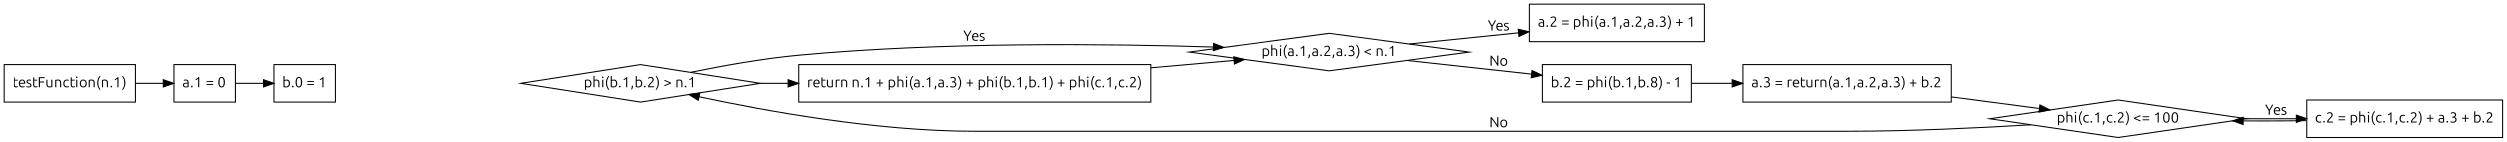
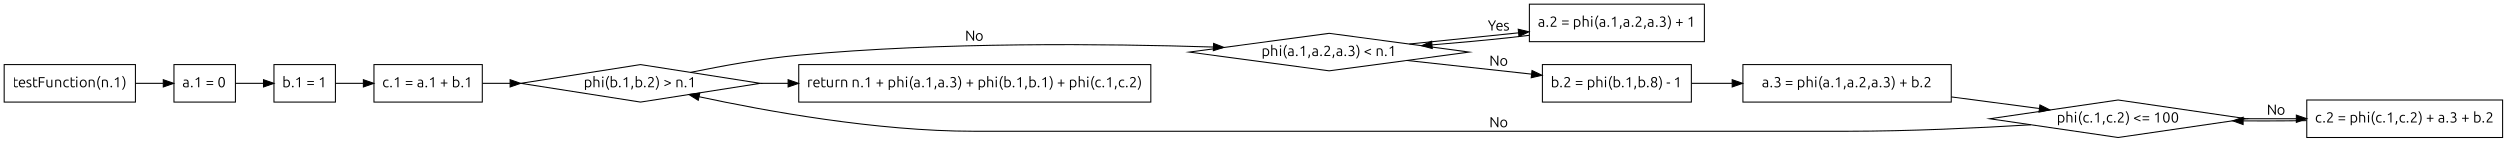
(975, 37) -> (975, 37)
(1192, 64) -> (1481, 41)
(305, 83) -> (305, 83)
none -> (428, 83)
(1847, 83) -> (1847, 83)
(2277, 111) -> (2277, 111)
